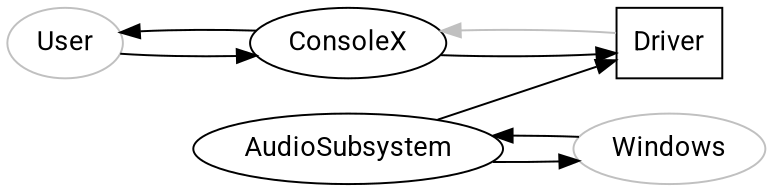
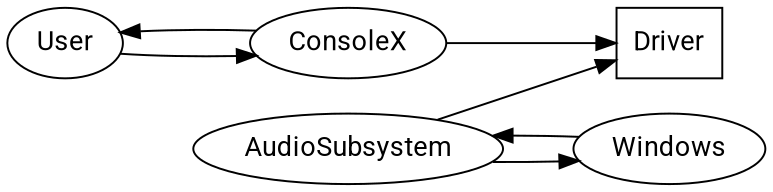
(538, 30) -> none
(65, 43) -> (65, 43)
(669, 149) -> (669, 149)
